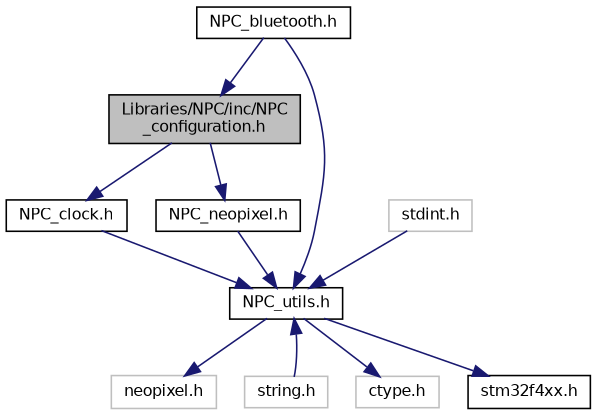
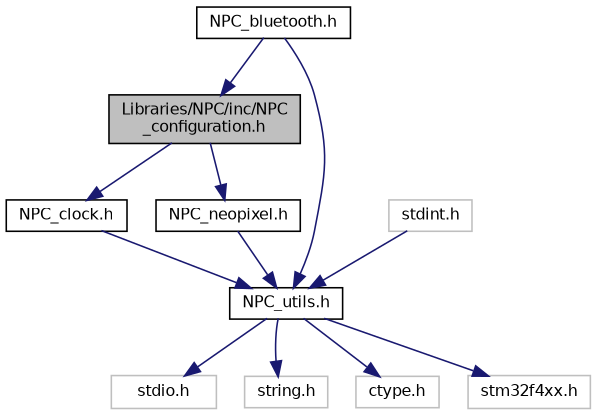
(297, 356) -> (276, 340)
(164, 392) -> (164, 392)
(529, 392) -> (529, 392)
